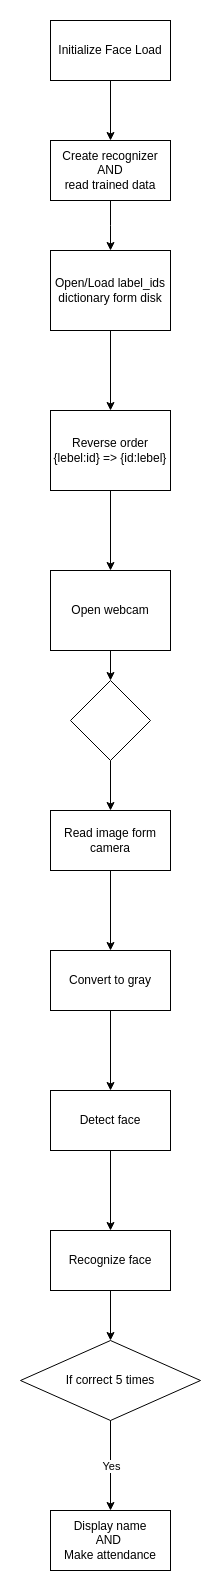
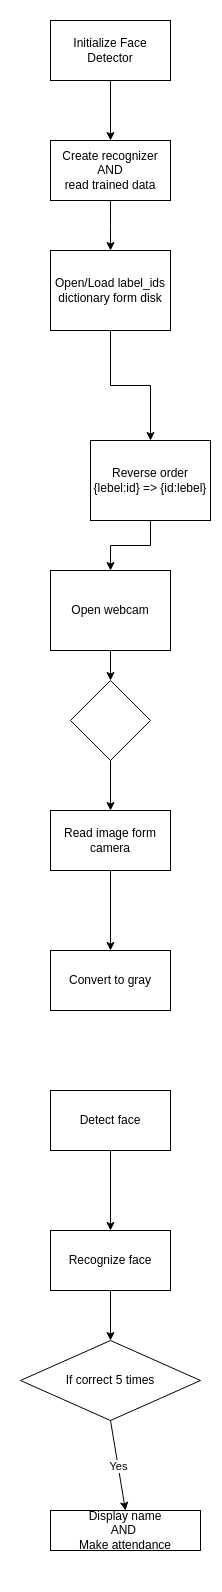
(111, 51) -> (111, 51)
(111, 451) -> (151, 481)
(111, 1047) -> none
(111, 1541) -> (126, 1531)
